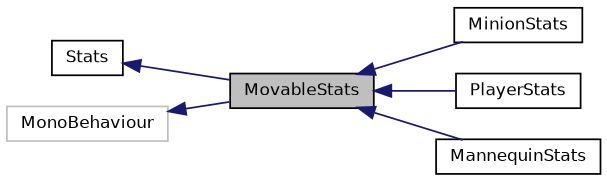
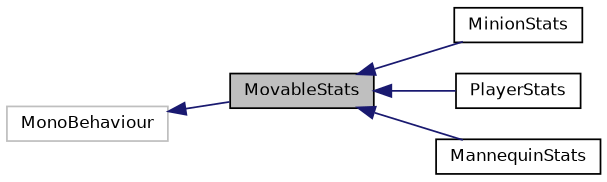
(87, 58) -> none
